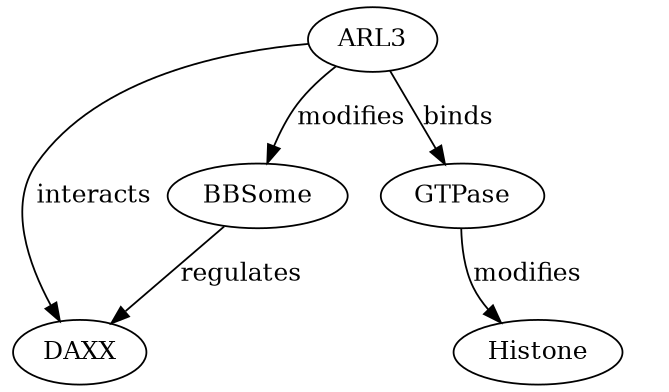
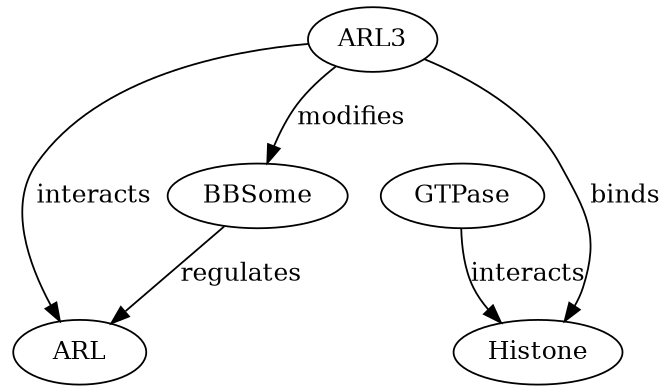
(413, 110) -> (554, 154)
(528, 274) -> (528, 274)
(80, 352) -> (80, 352)
